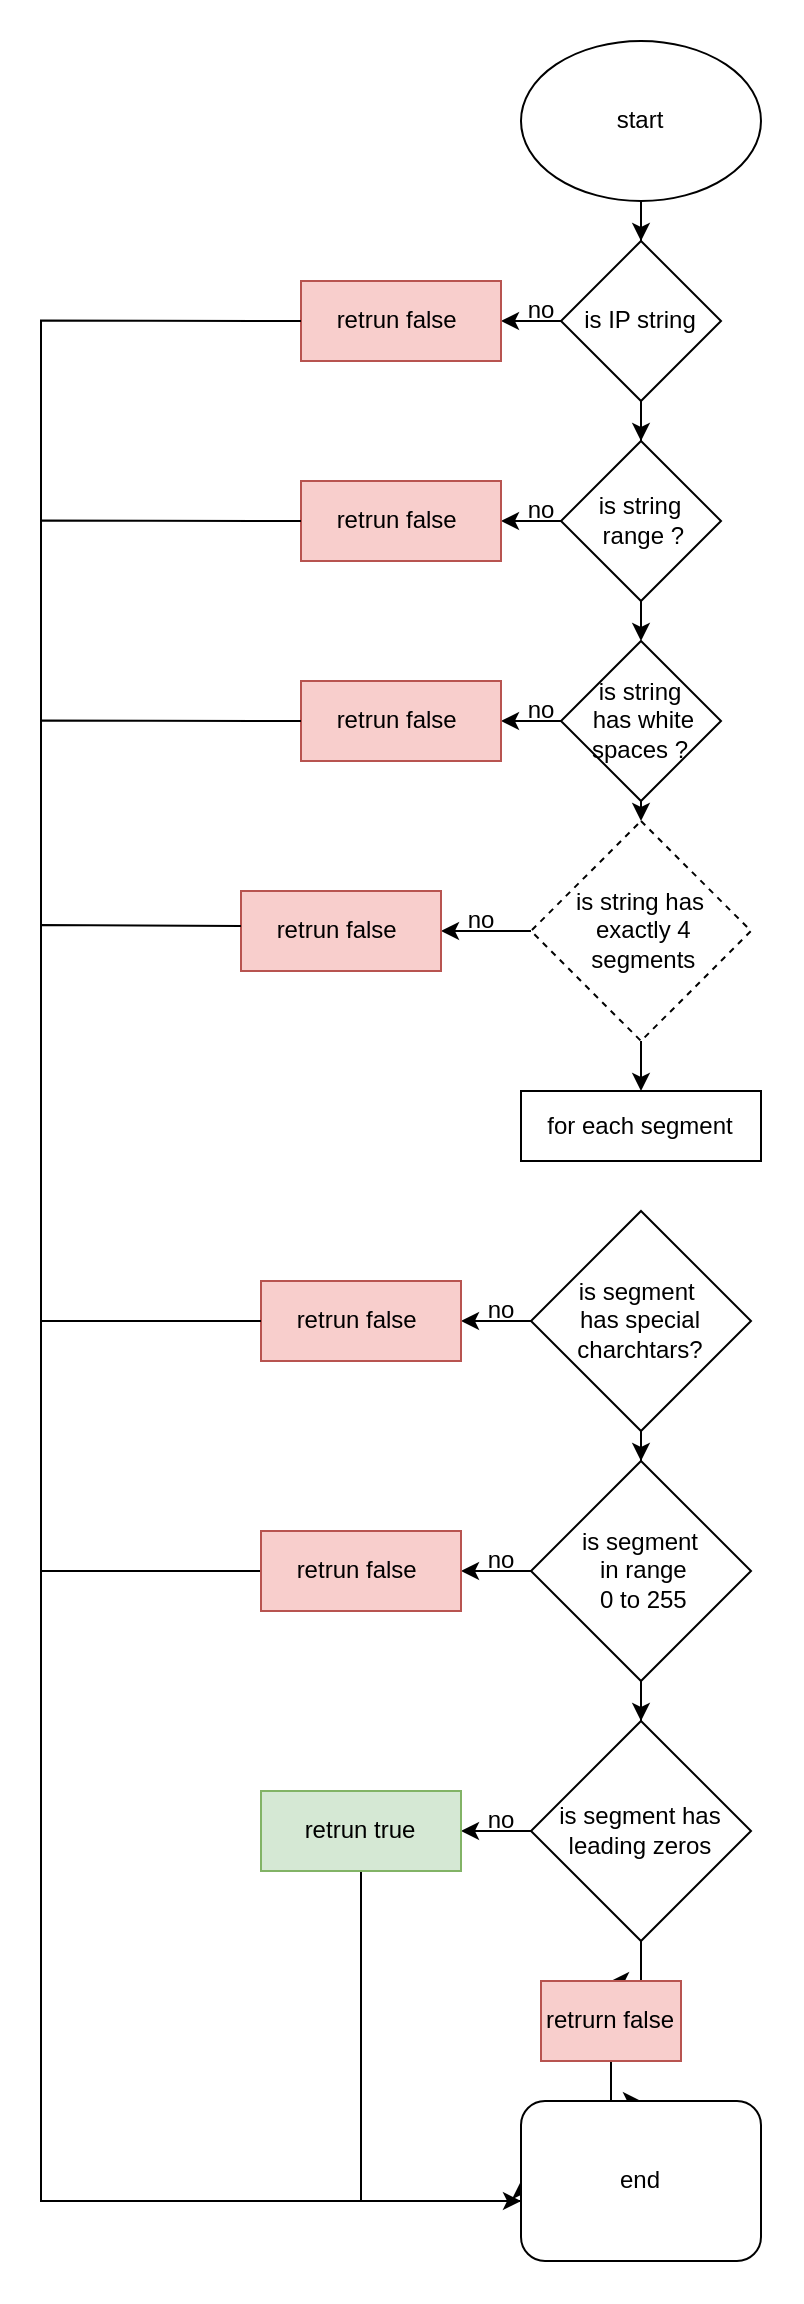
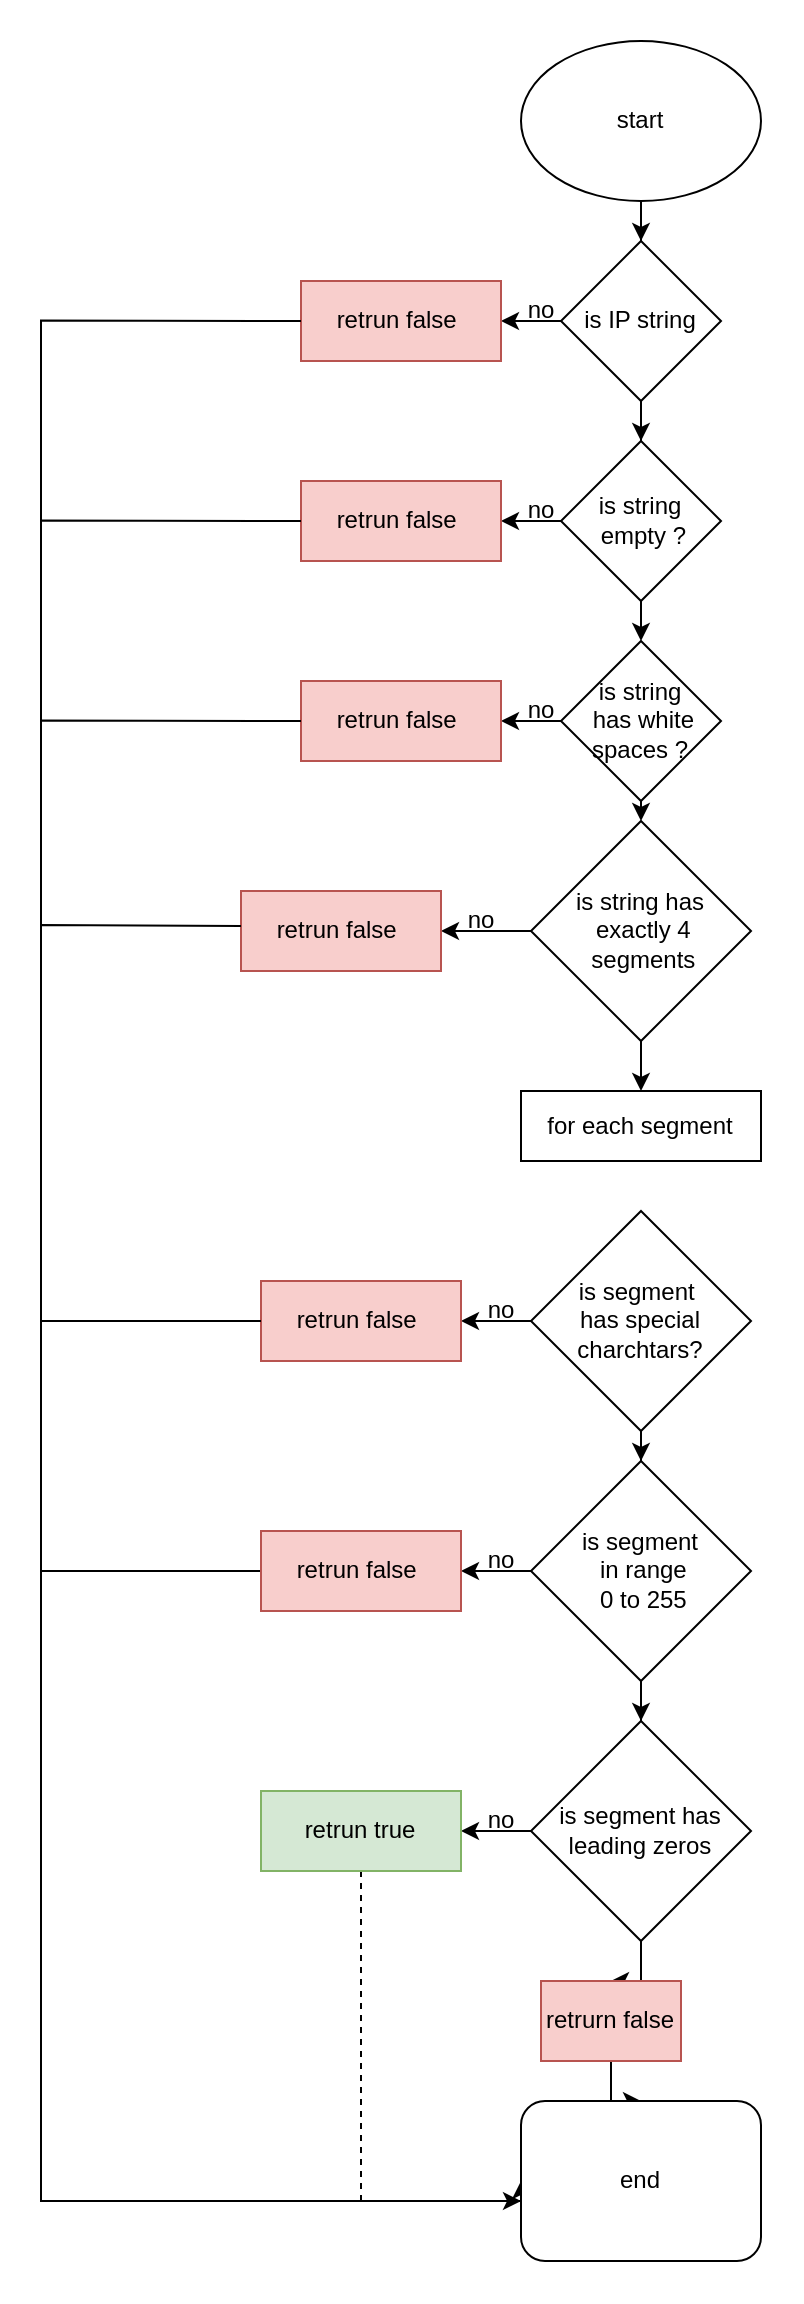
(641, 521) -> (641, 521)
(641, 931) -> (641, 931)
(361, 2035) -> (361, 2035)
